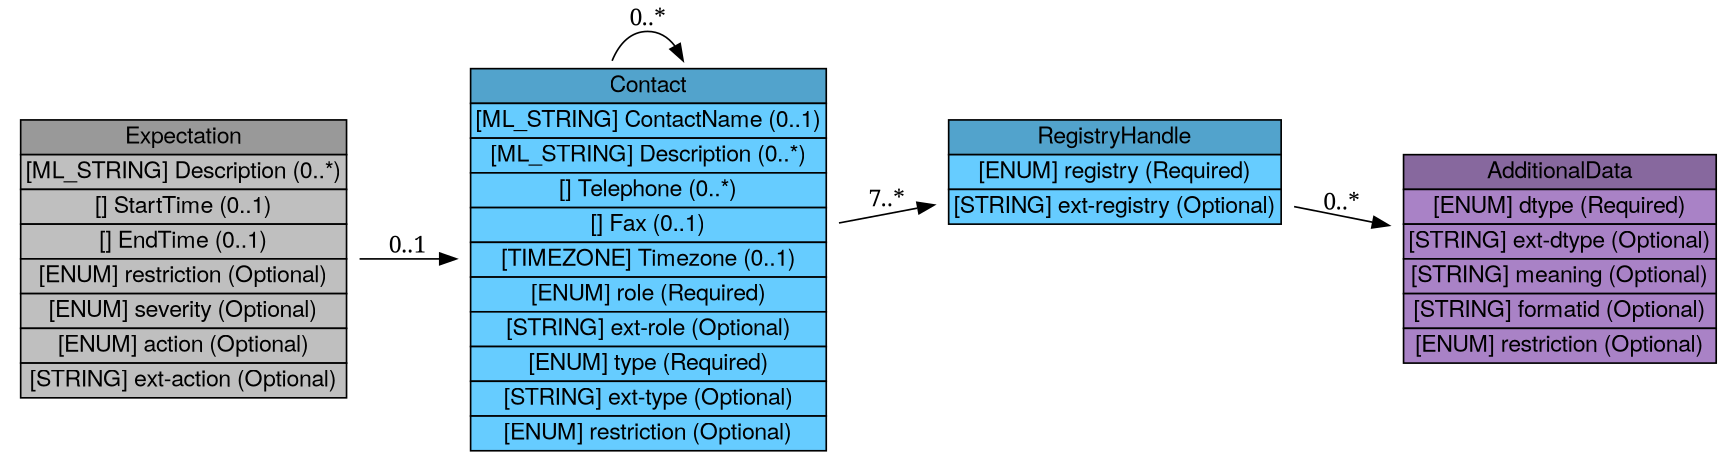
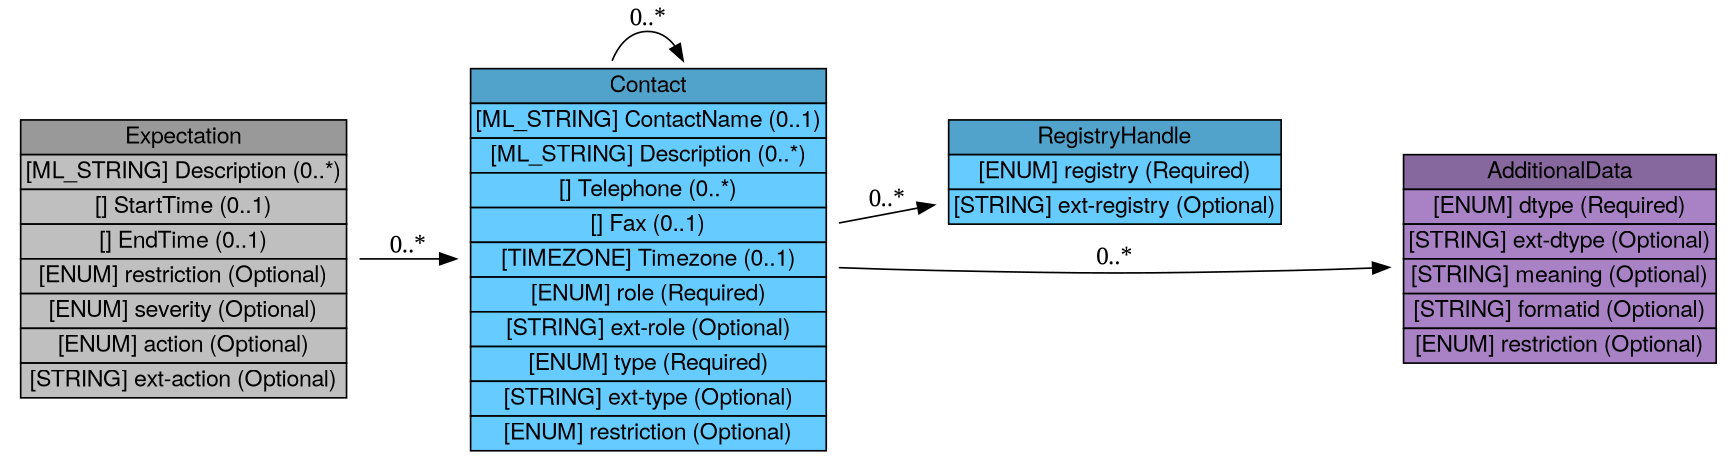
(887, 200) -> (887, 200)
(1333, 214) -> (1105, 273)
(408, 246) -> (408, 246)
